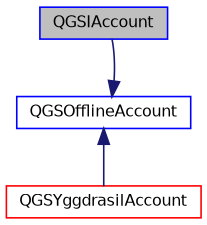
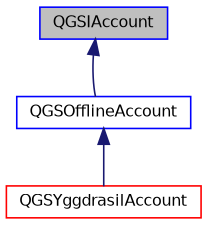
(114, 60) -> (93, 76)
